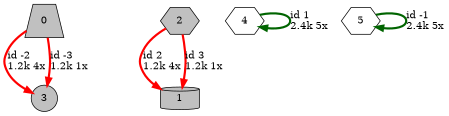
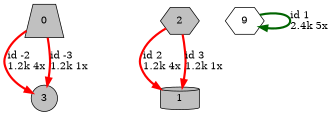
(245, 21) -> (245, 21)
(361, 21) -> none
